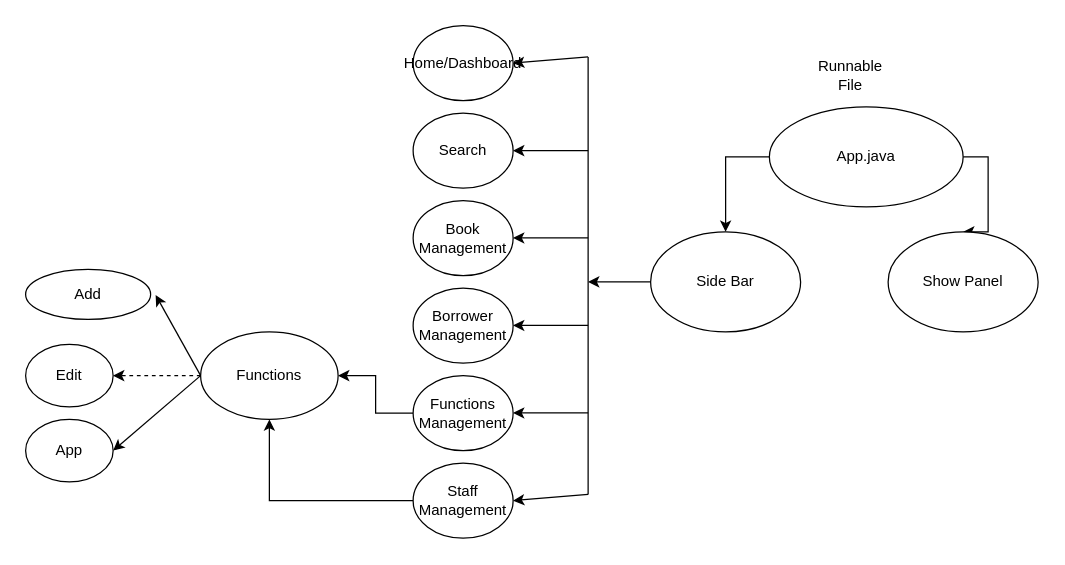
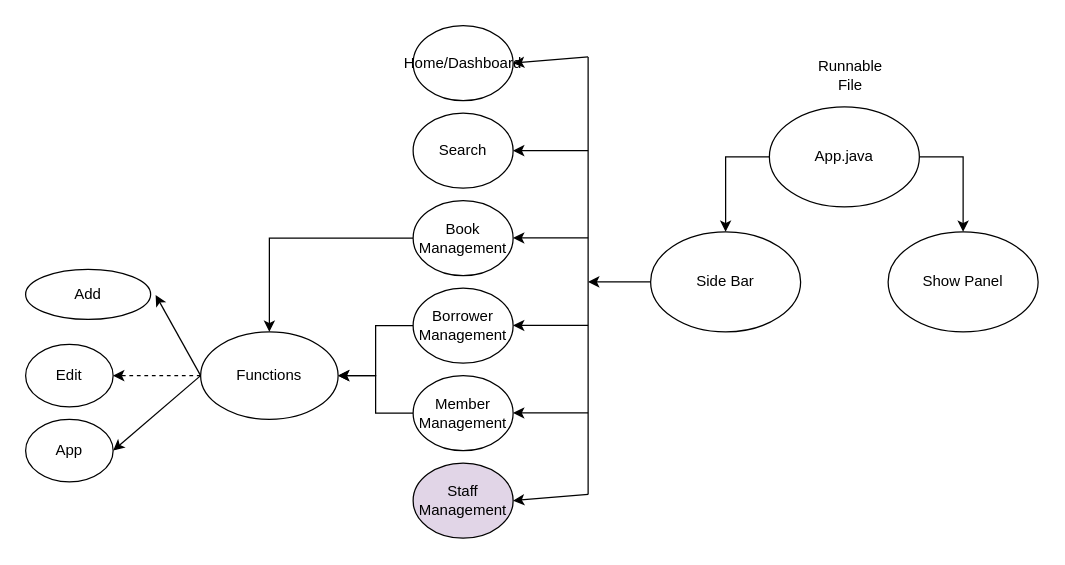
(866, 157) -> (844, 157)
none -> (299, 238)
none -> (376, 331)
(463, 413) -> (463, 413)
(305, 501) -> none
(463, 501) -> (463, 501)
